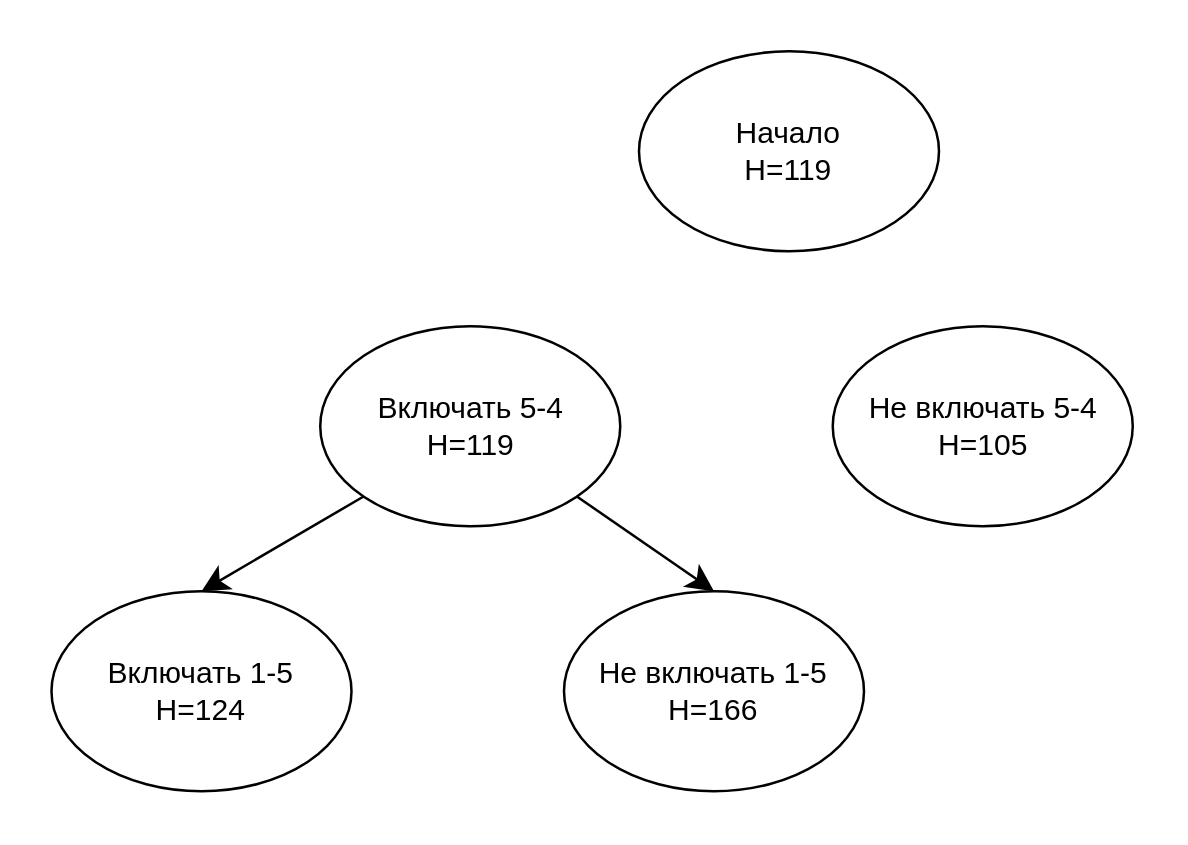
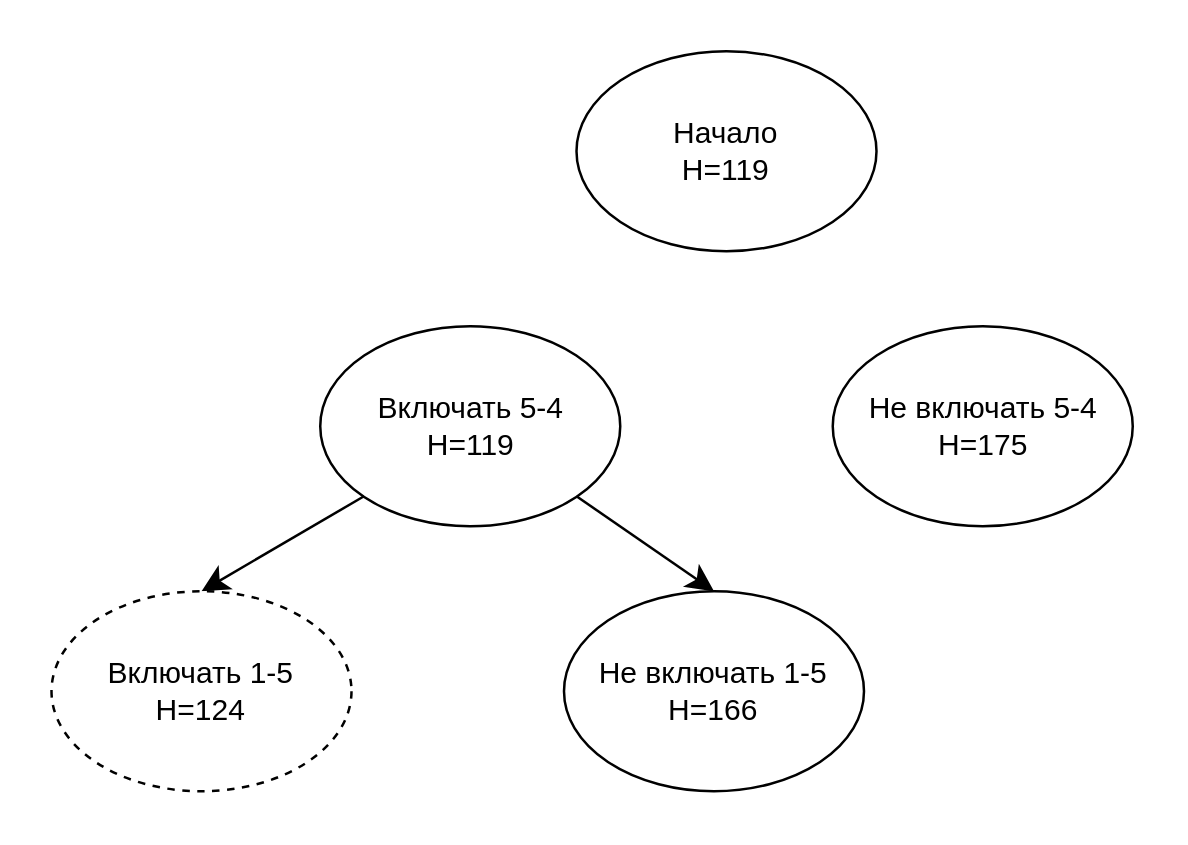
(789, 151) -> (726, 151)
(984, 426) -> (984, 426)
(201, 691) -> (201, 691)
